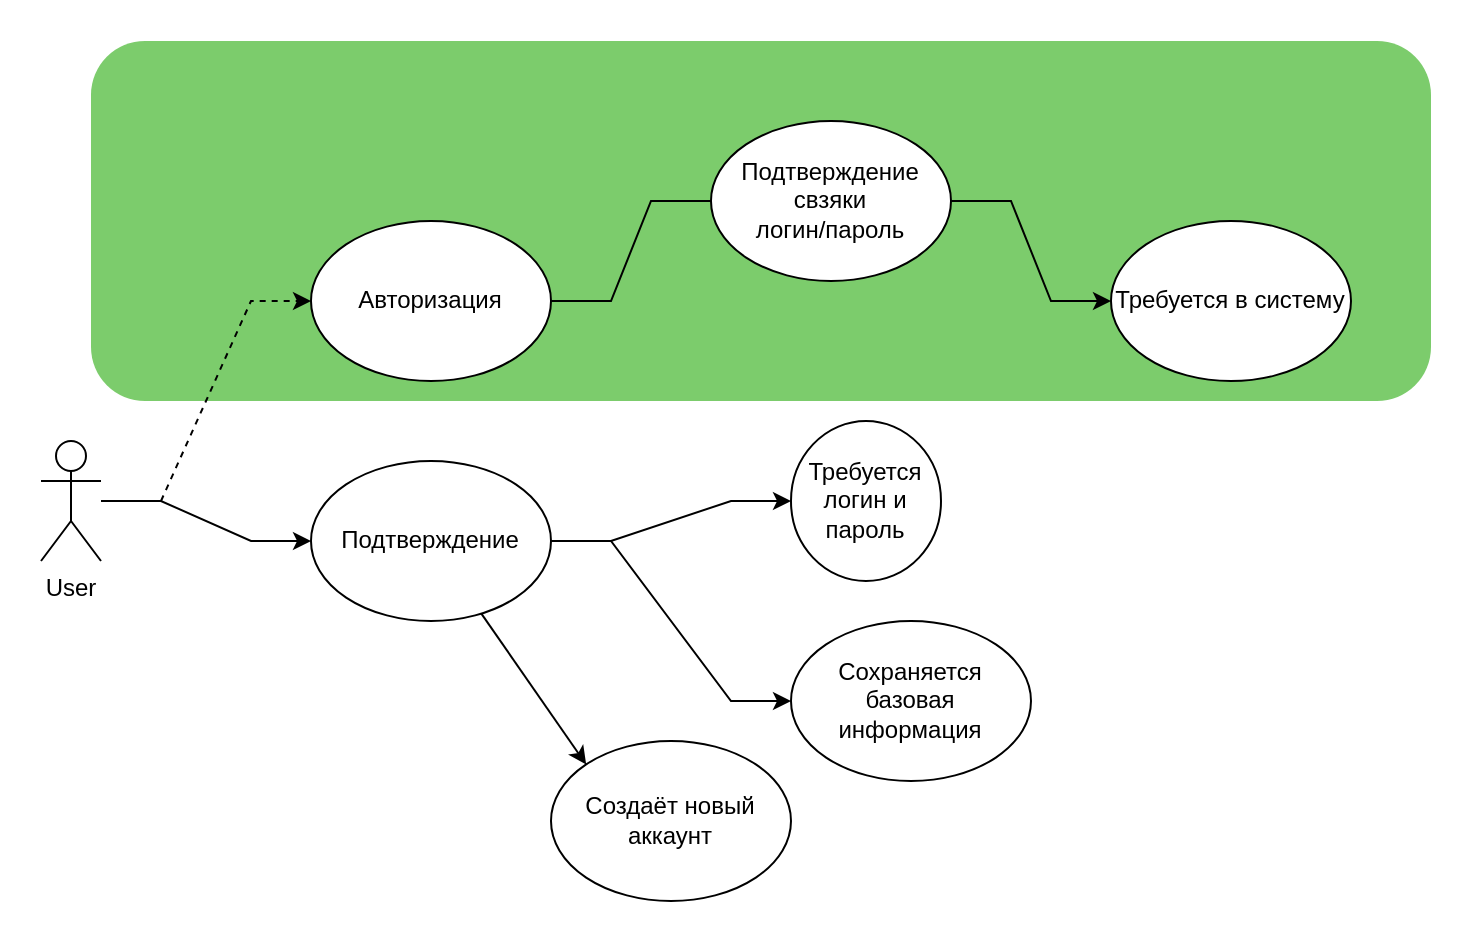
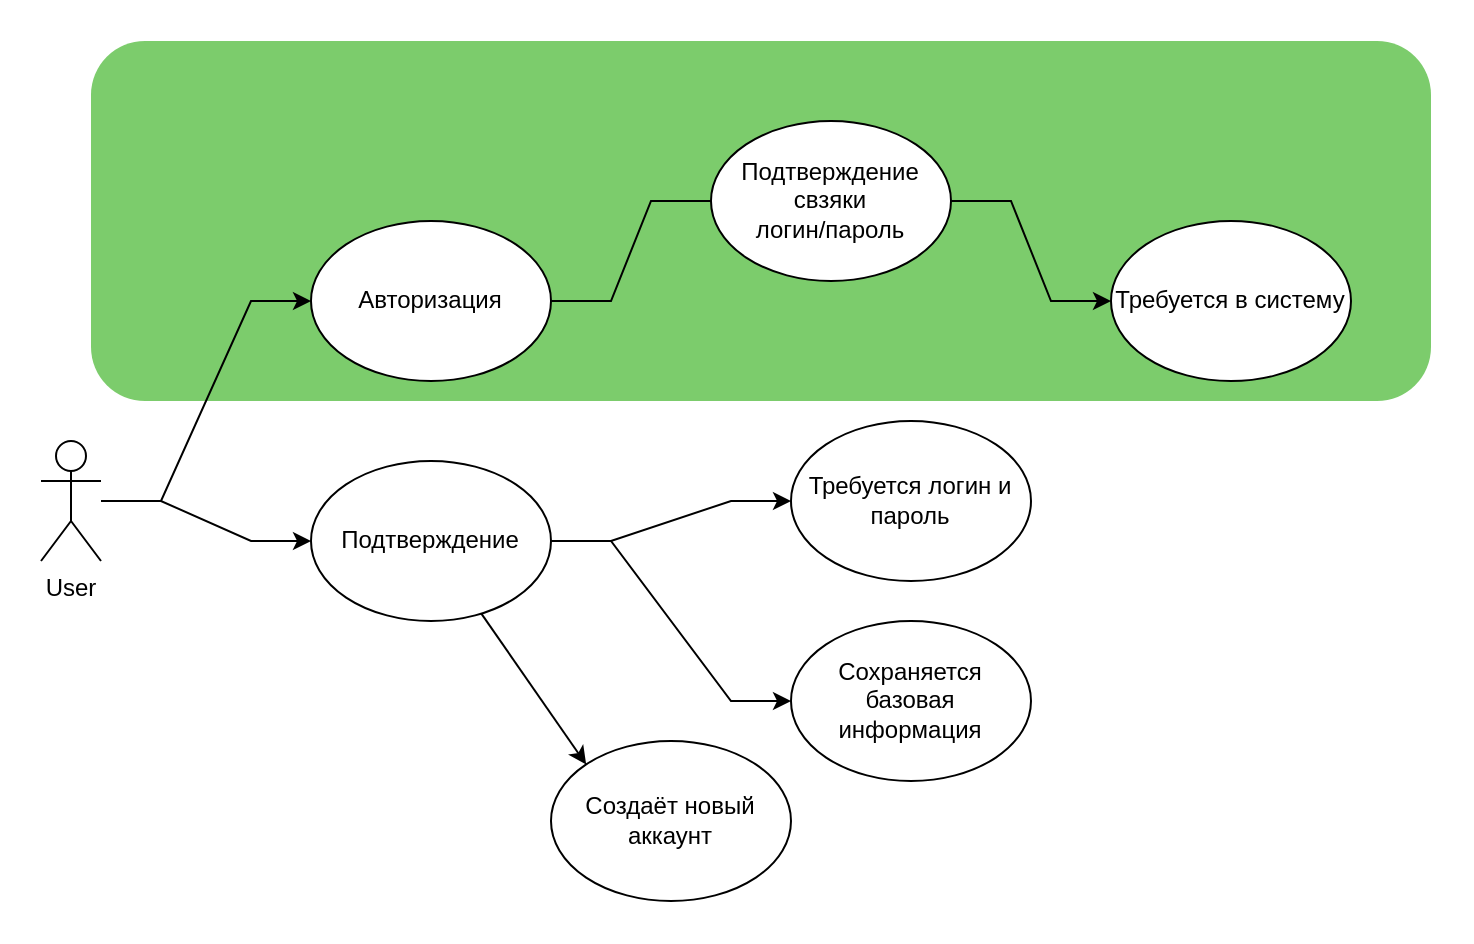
(216, 379) -> (216, 379)
(866, 501) -> (911, 501)
